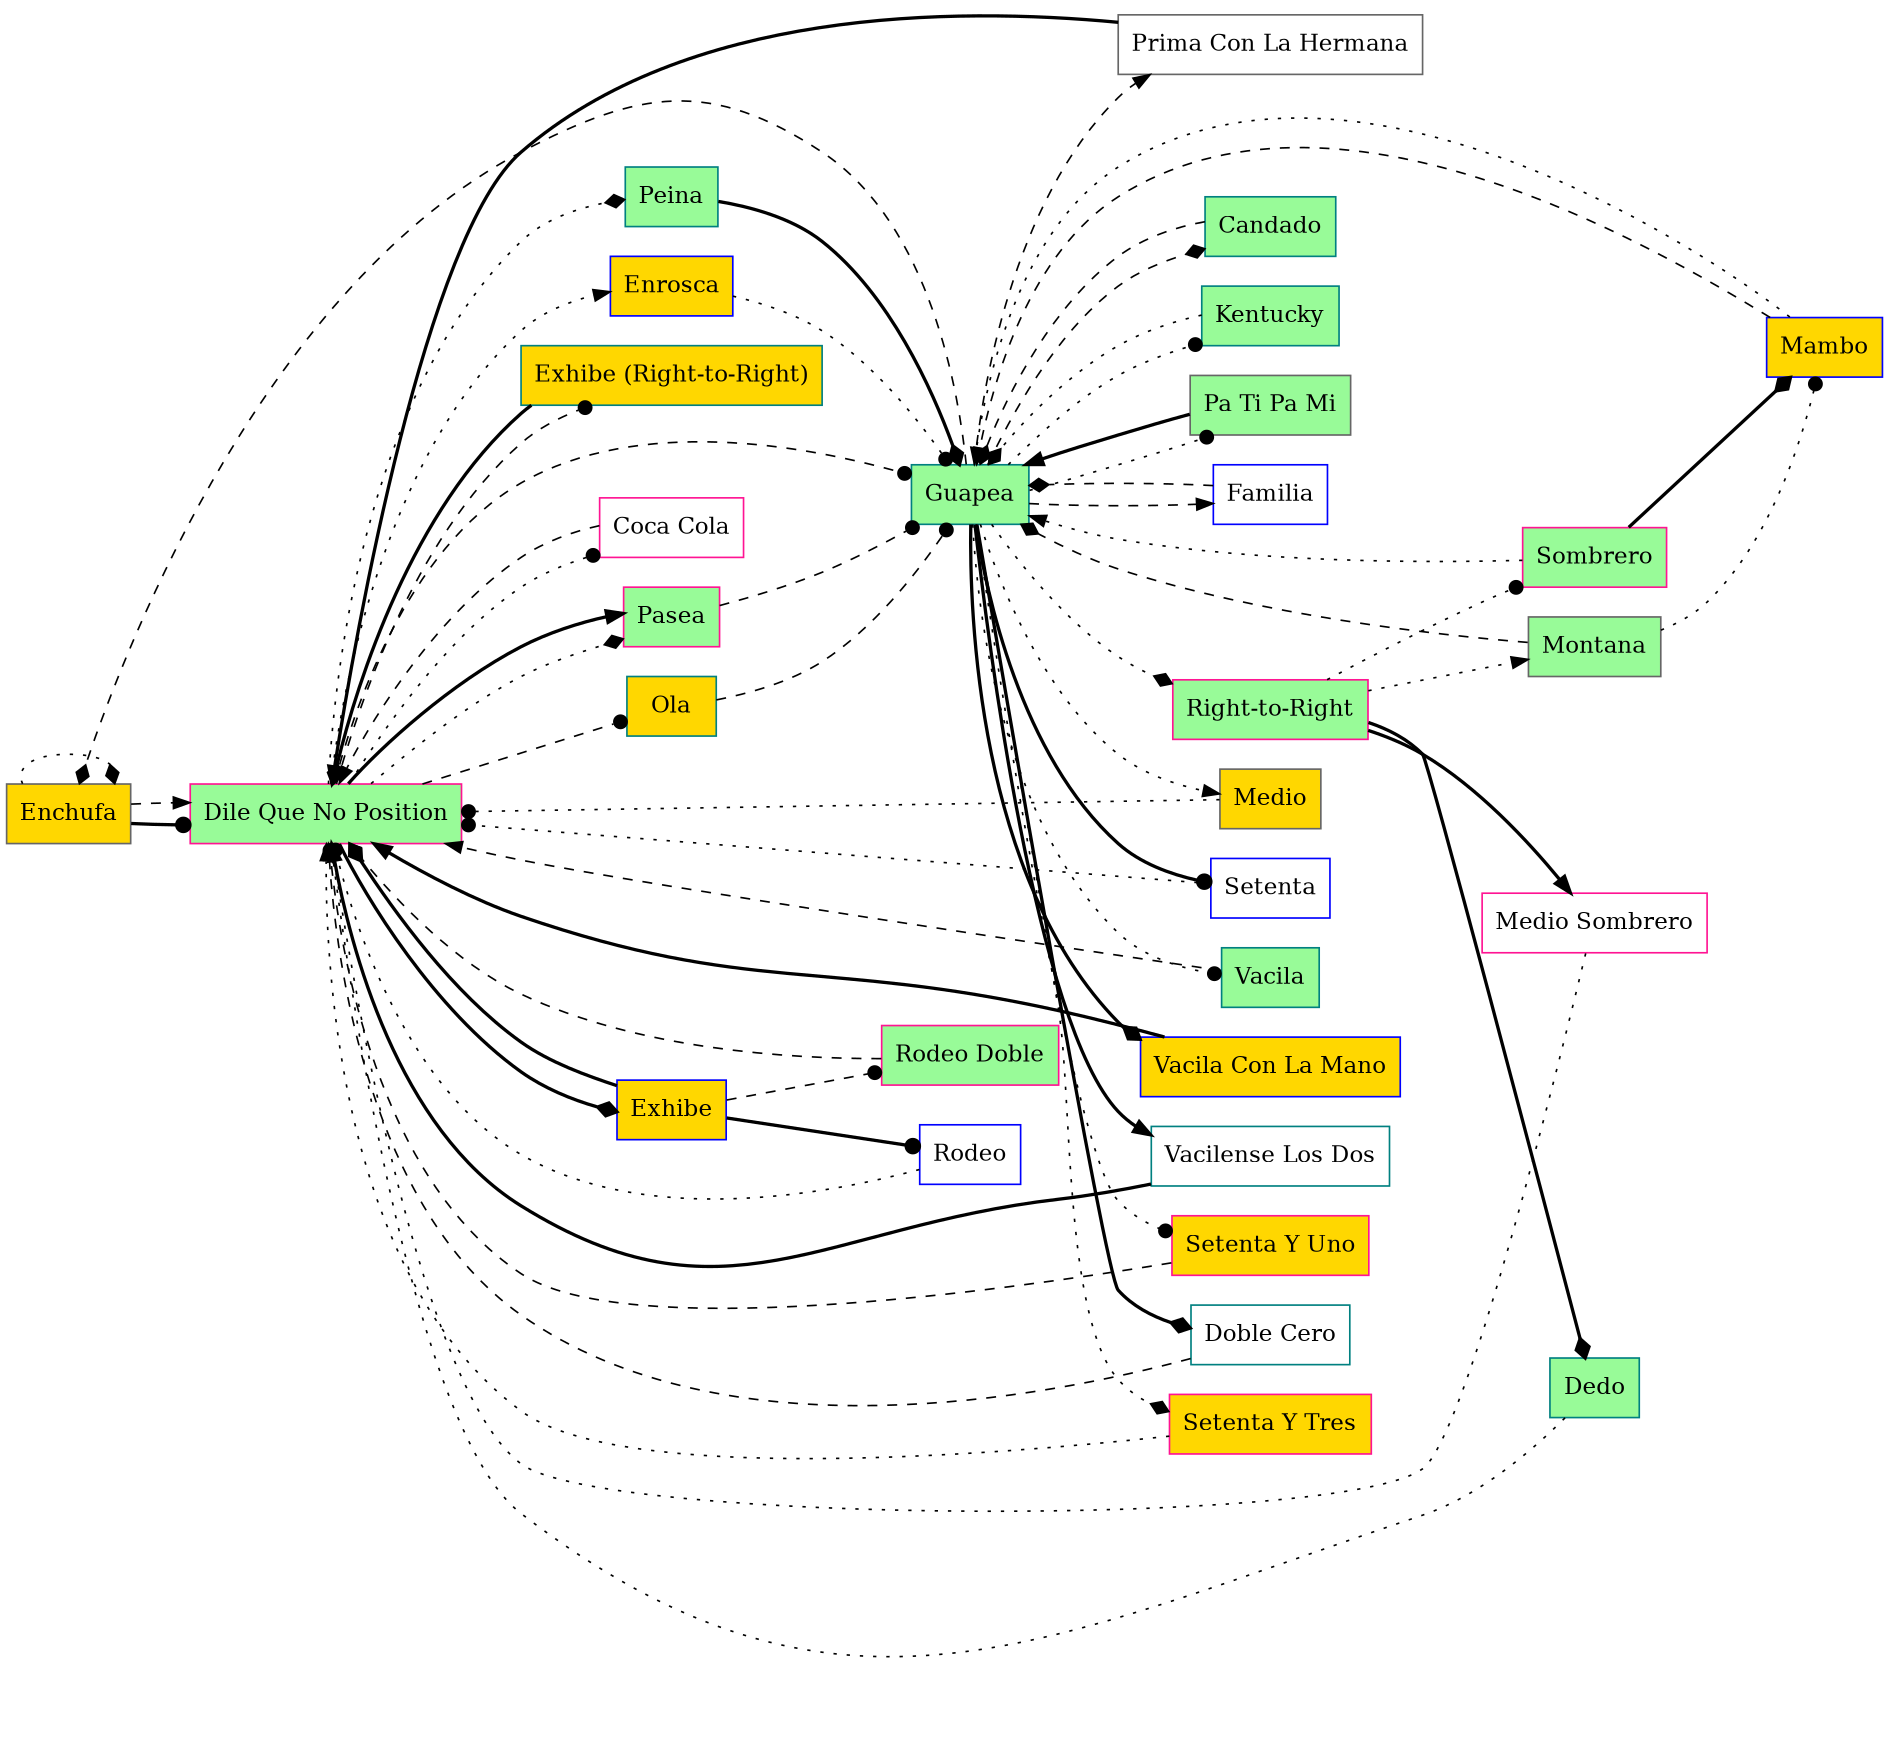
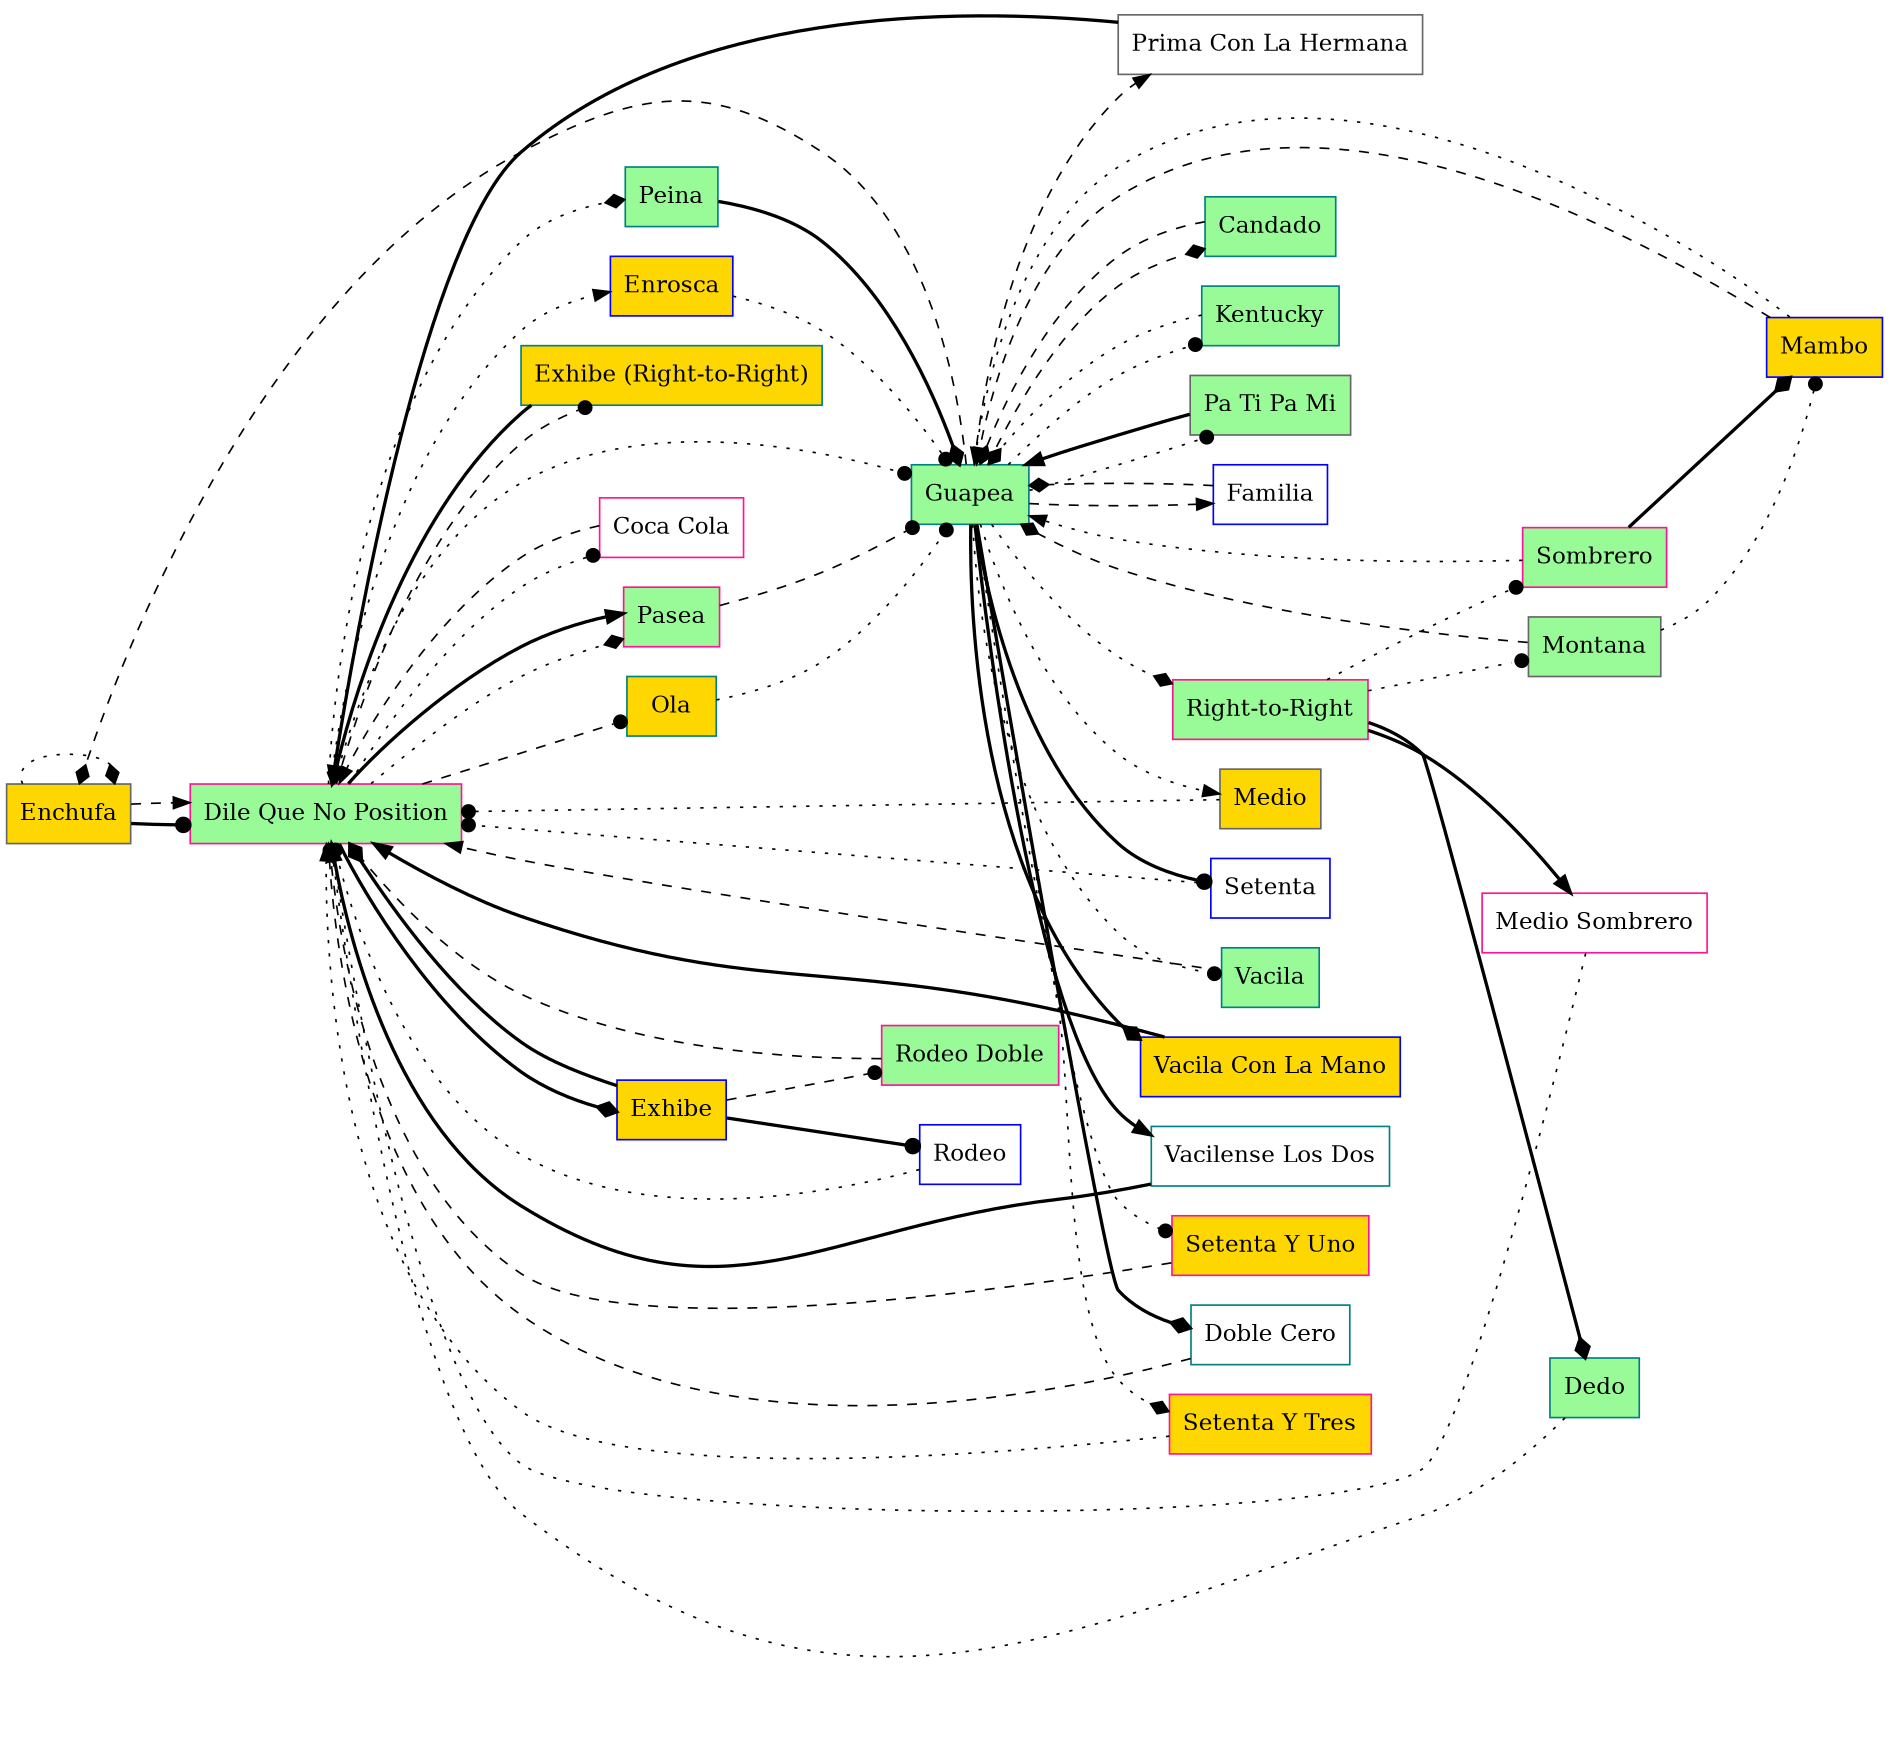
(532, 478) -> (532, 478)
(847, 643) -> (847, 643)
(1440, 677) -> (1440, 677)
